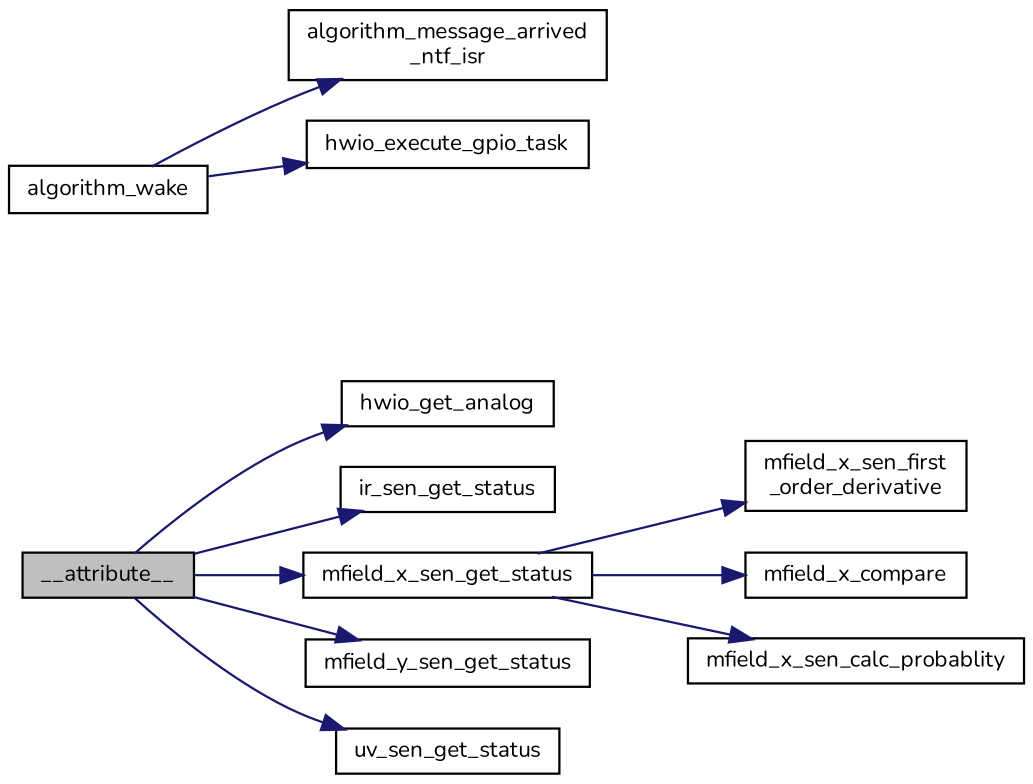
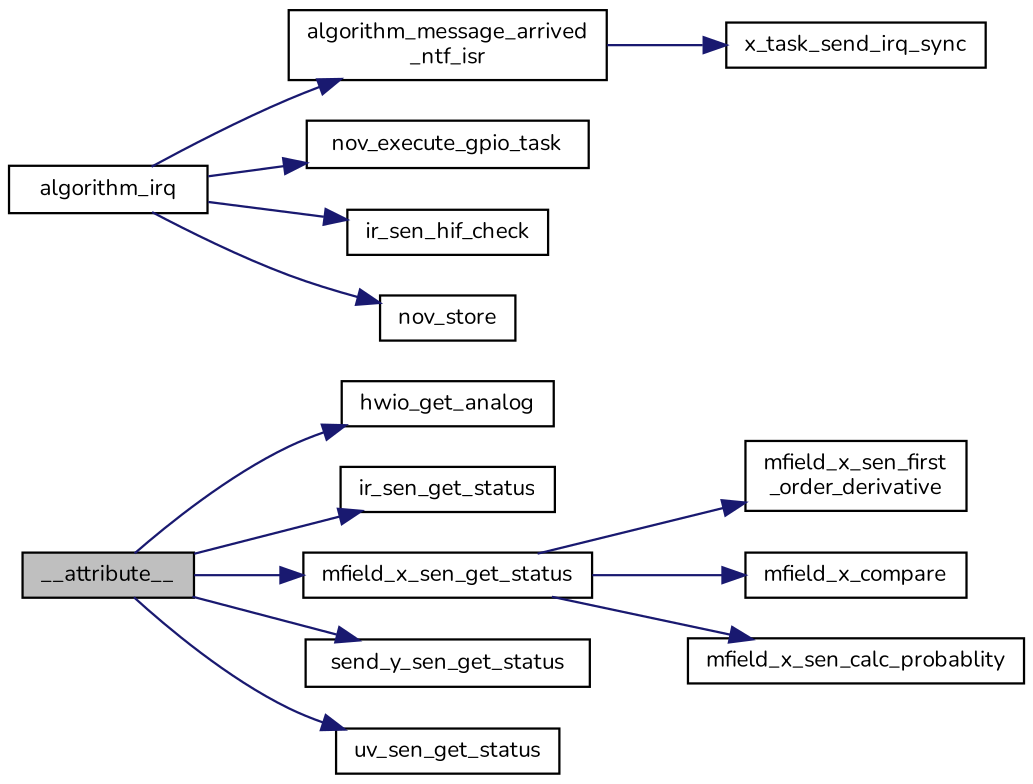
none -> (856, 45)
(448, 144) -> (448, 144)
(108, 189) -> (108, 189)
none -> (448, 232)
none -> (448, 318)
(448, 663) -> (448, 663)
